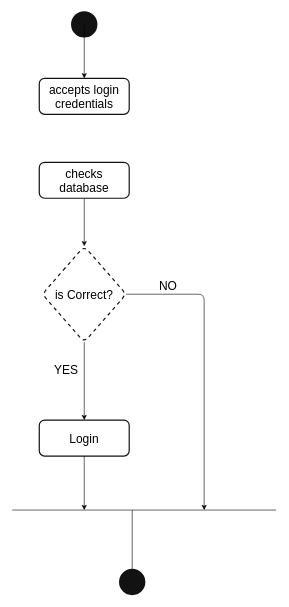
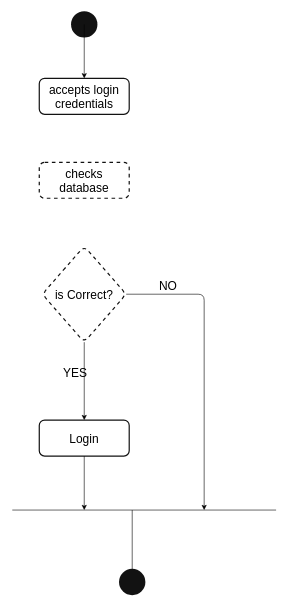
(84, 180) -> (84, 180)
(84, 240) -> none
(66, 369) -> (75, 372)
